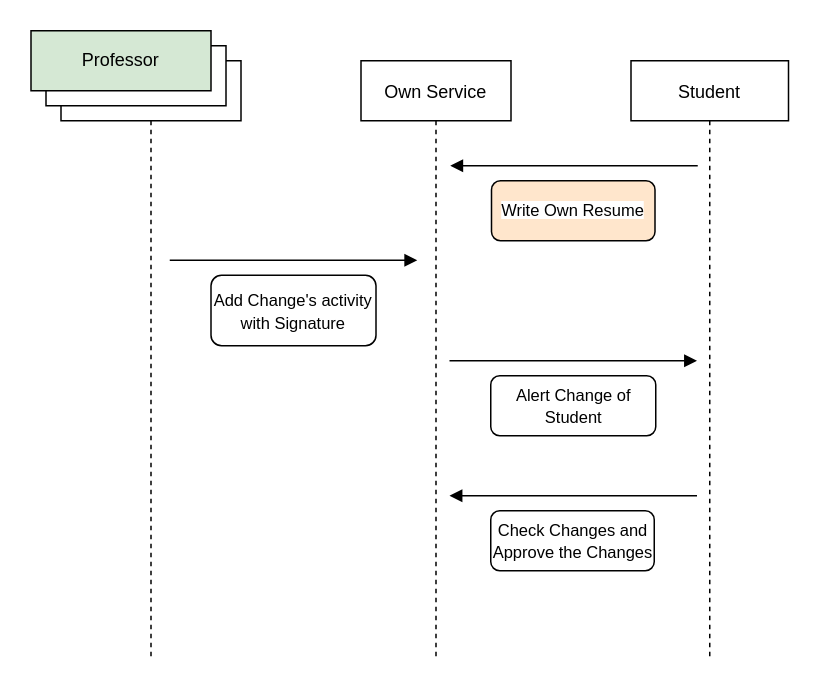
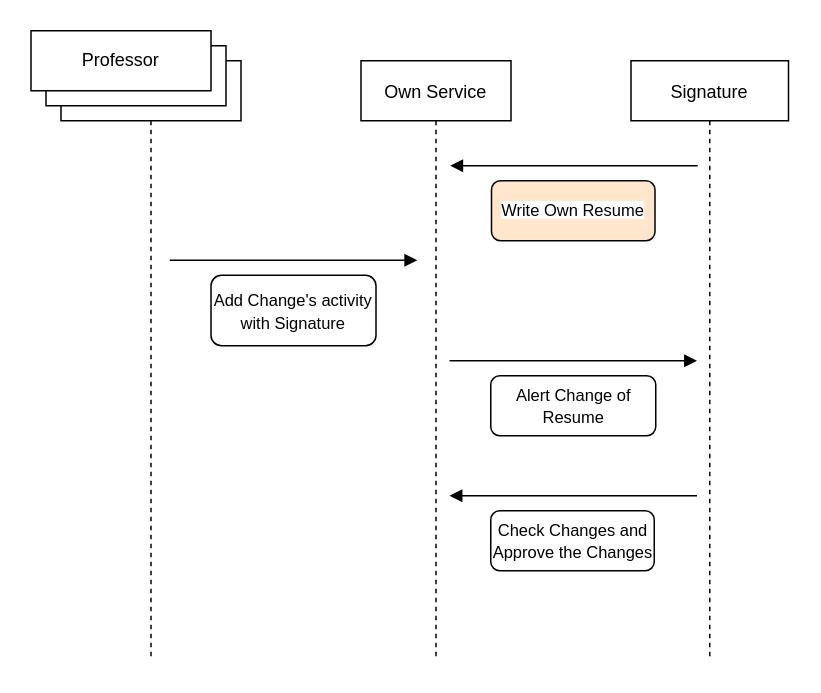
(121, 61) -> (121, 61)
(709, 92) -> (709, 92)
(574, 406) -> (574, 406)
